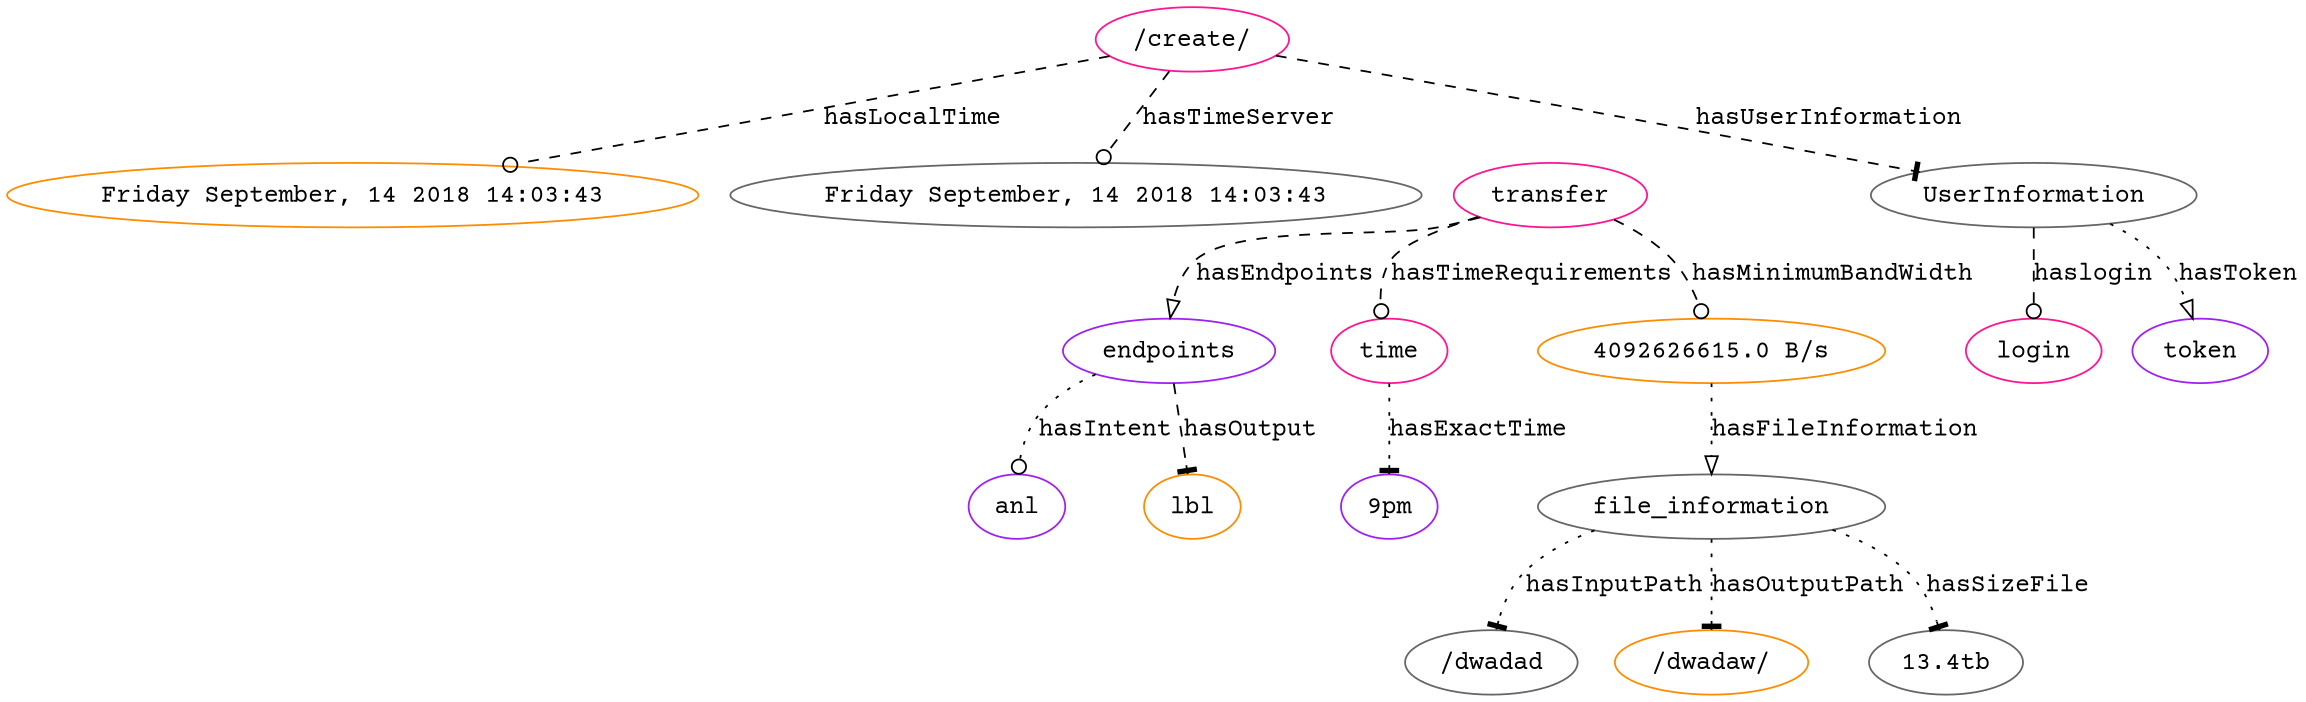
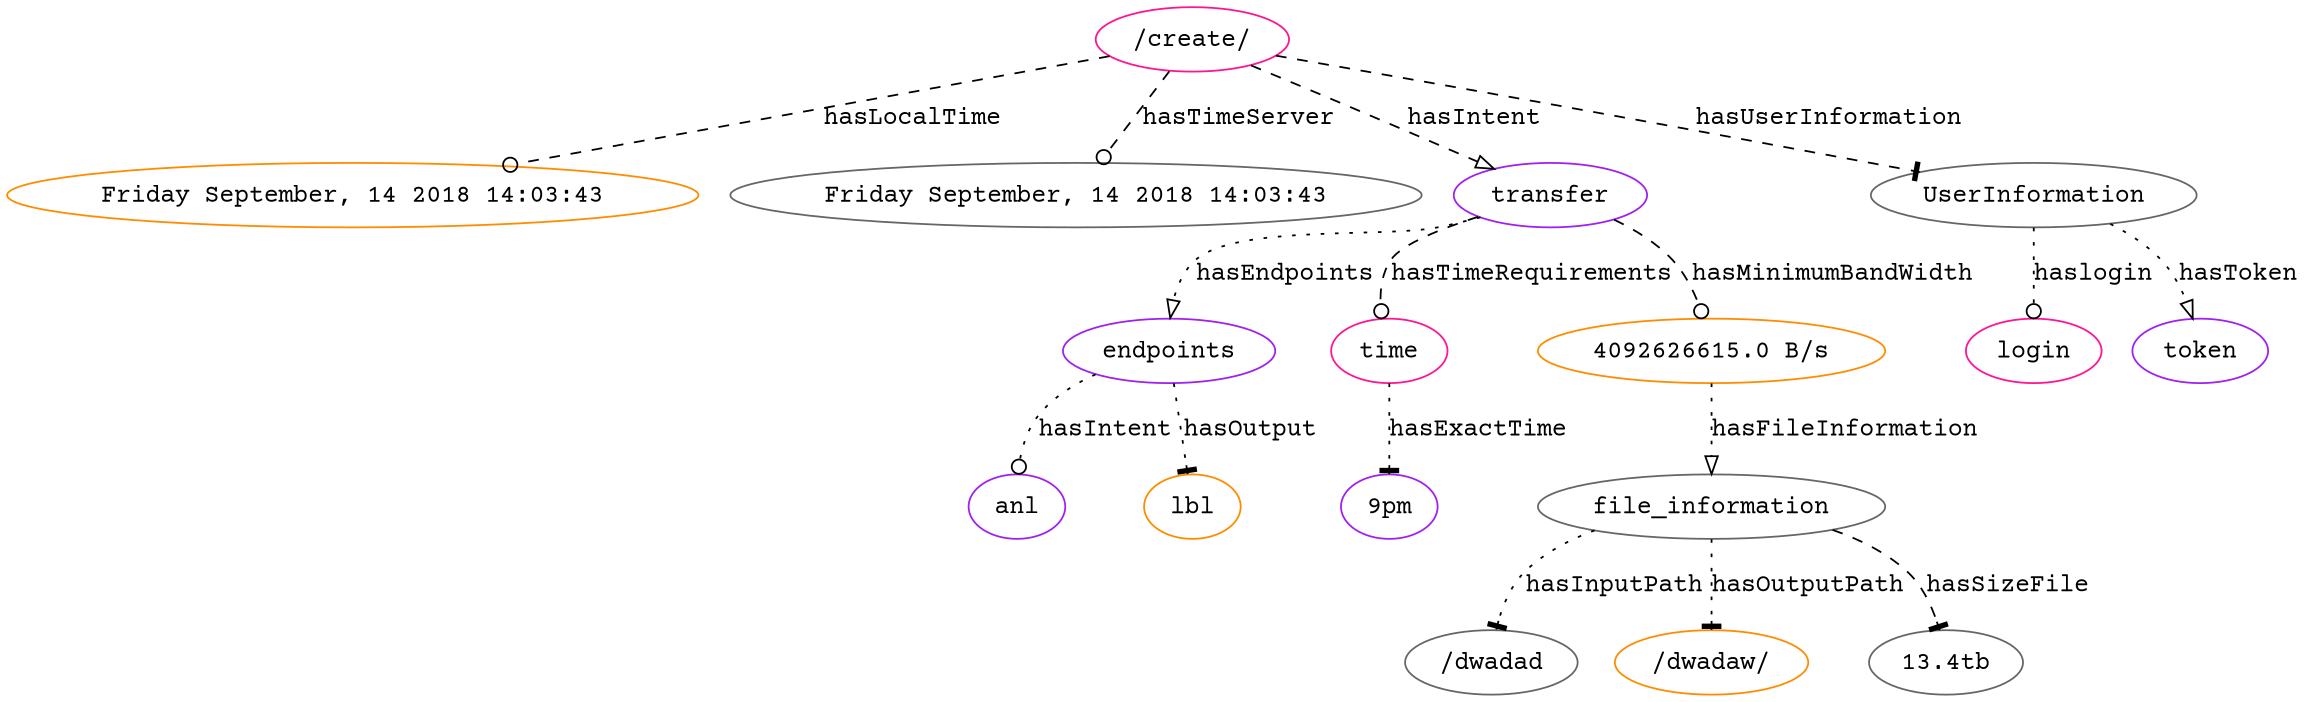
none -> (1364, 113)
(1550, 195) -> (1550, 195)
(1313, 234) -> (1313, 234)
(2034, 266) -> (2034, 266)
(1180, 424) -> (1180, 424)
(1897, 563) -> (1897, 563)
